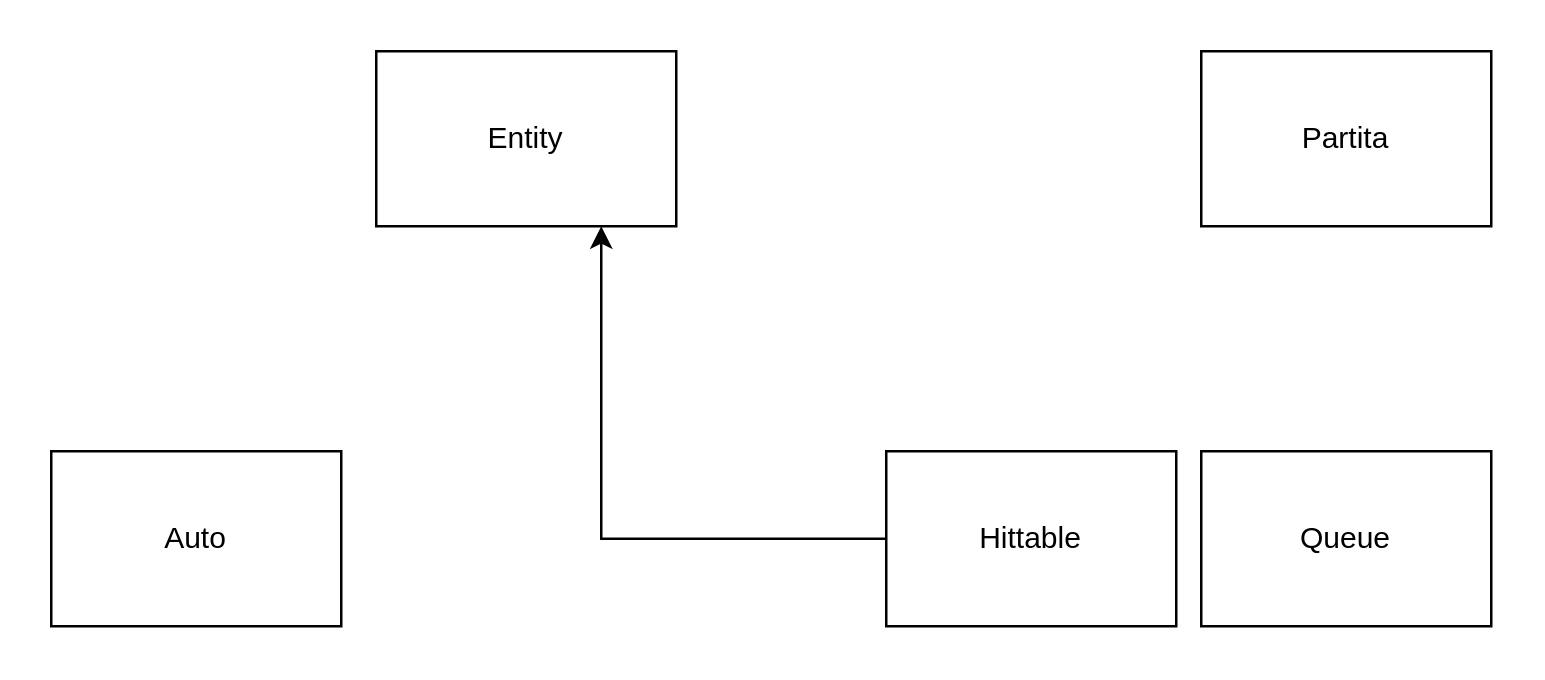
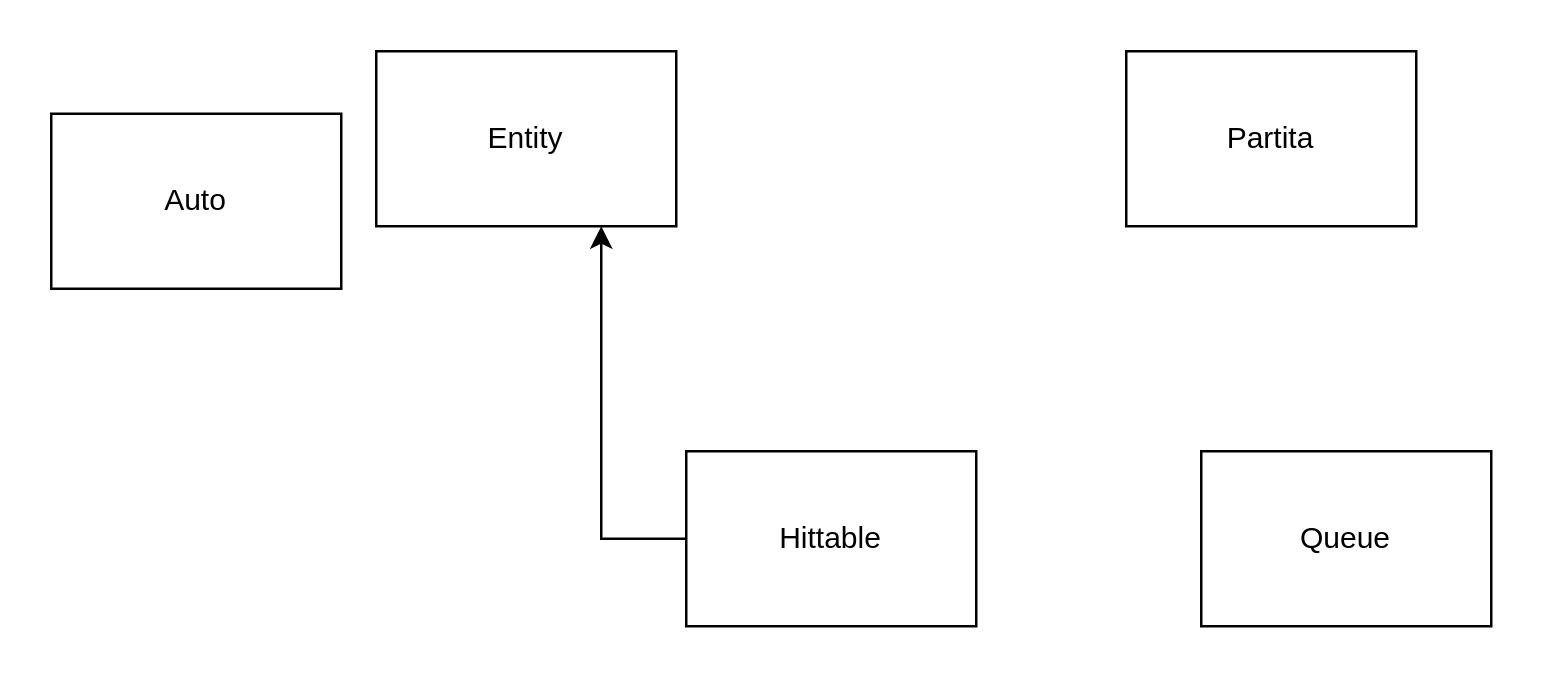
(1346, 139) -> (1271, 139)
(196, 539) -> (196, 201)
(1031, 539) -> (831, 539)
